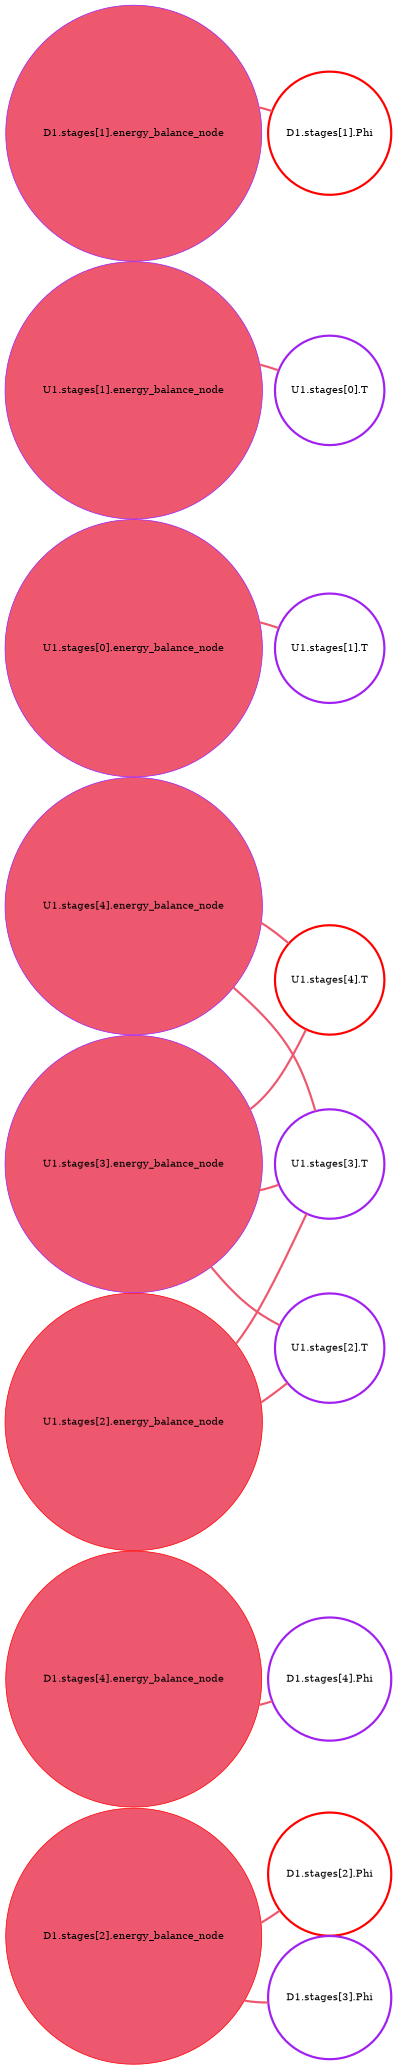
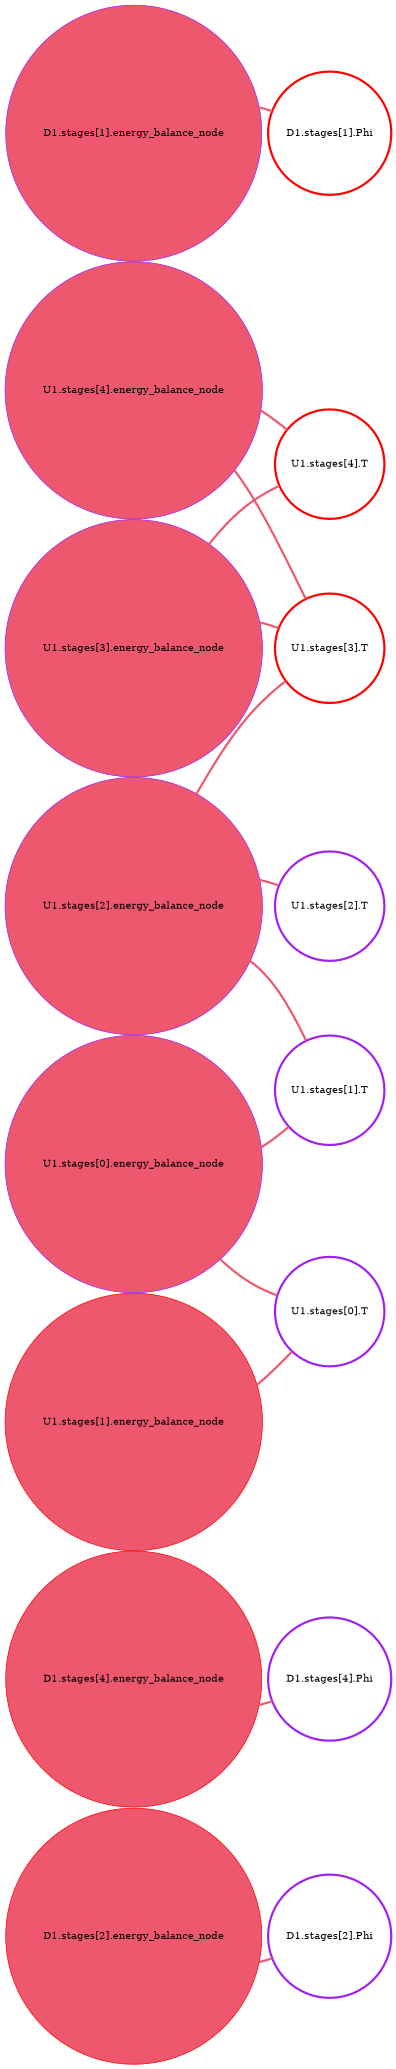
(134, 390) -> (134, 1422)
none -> (283, 998)
(330, 1164) -> (330, 648)
none -> (247, 1280)
(242, 1300) -> none
(134, 1422) -> (134, 906)
(330, 1874) -> (330, 1936)
(330, 1998) -> none
